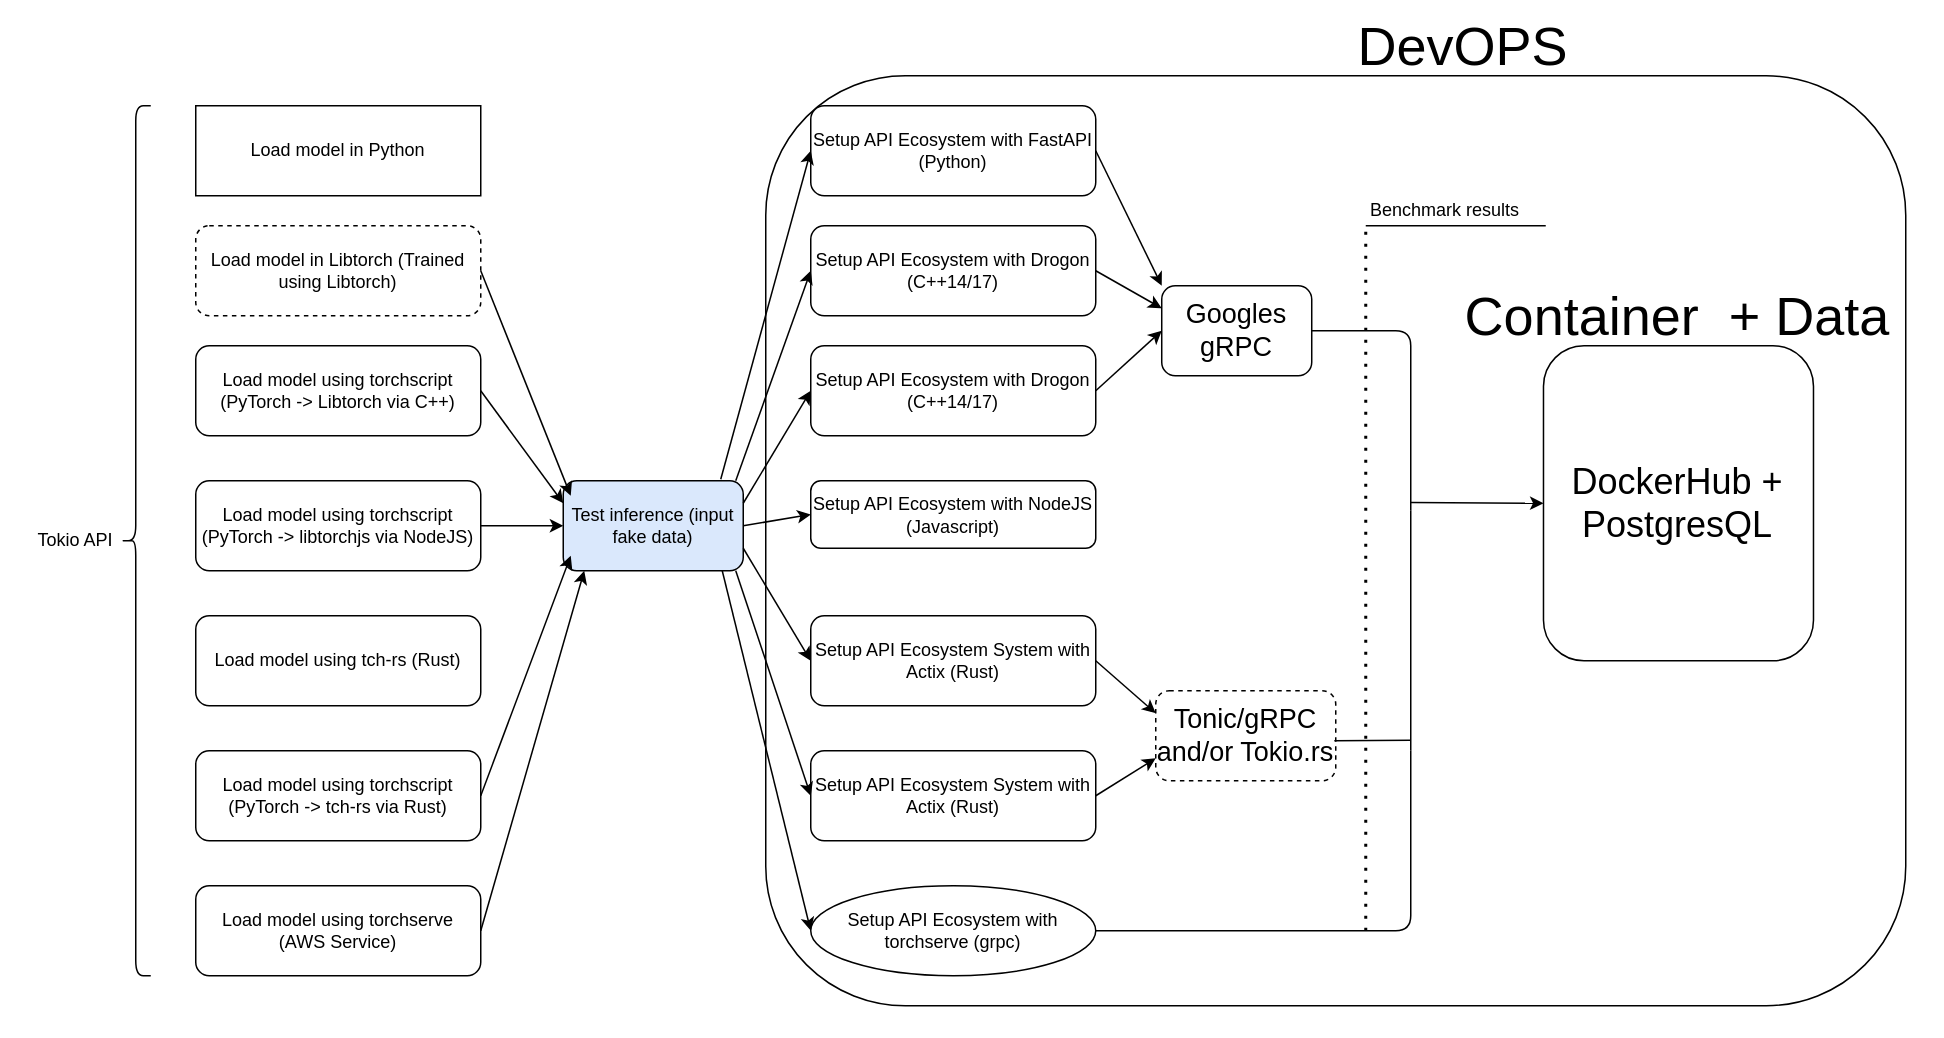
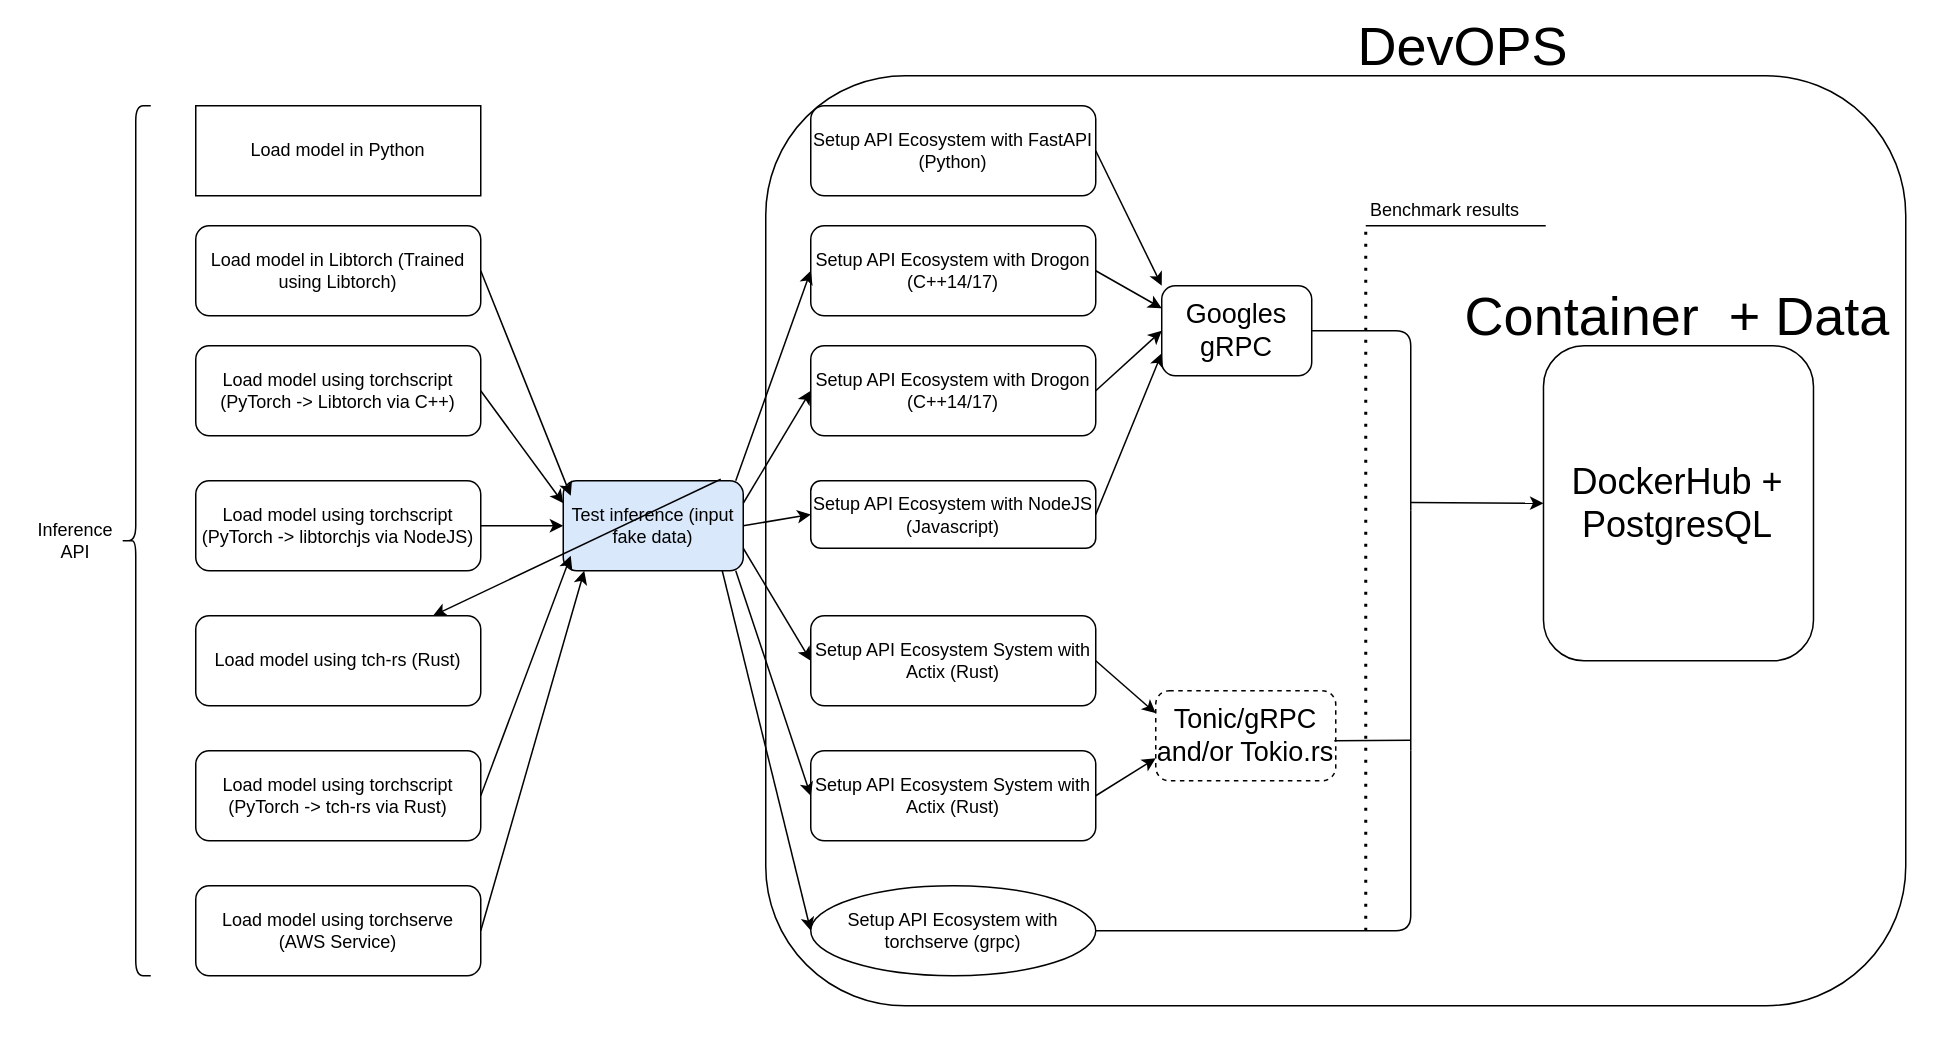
(338, 271) -> (338, 271)
(764, 320) -> (581, 545)
none -> (1127, 437)
(76, 541) -> (76, 541)
